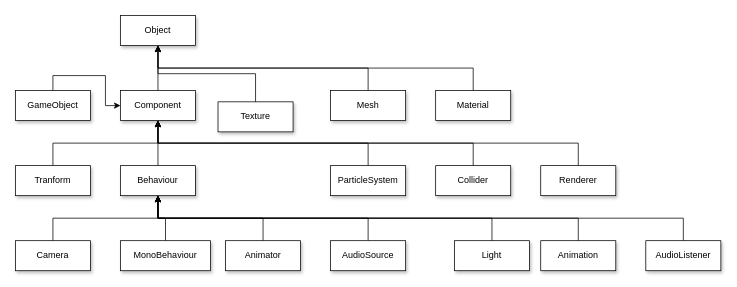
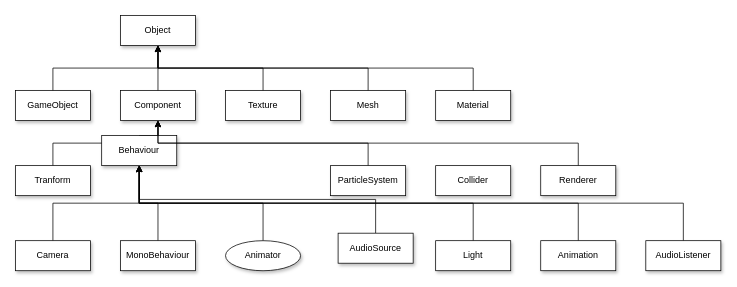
(98, 75) -> (99, 68)
(255, 117) -> (263, 105)
(473, 155) -> none
(158, 180) -> (139, 150)
(165, 255) -> (158, 255)
(263, 255) -> (263, 255)
(368, 255) -> (375, 248)
(492, 255) -> (473, 255)
